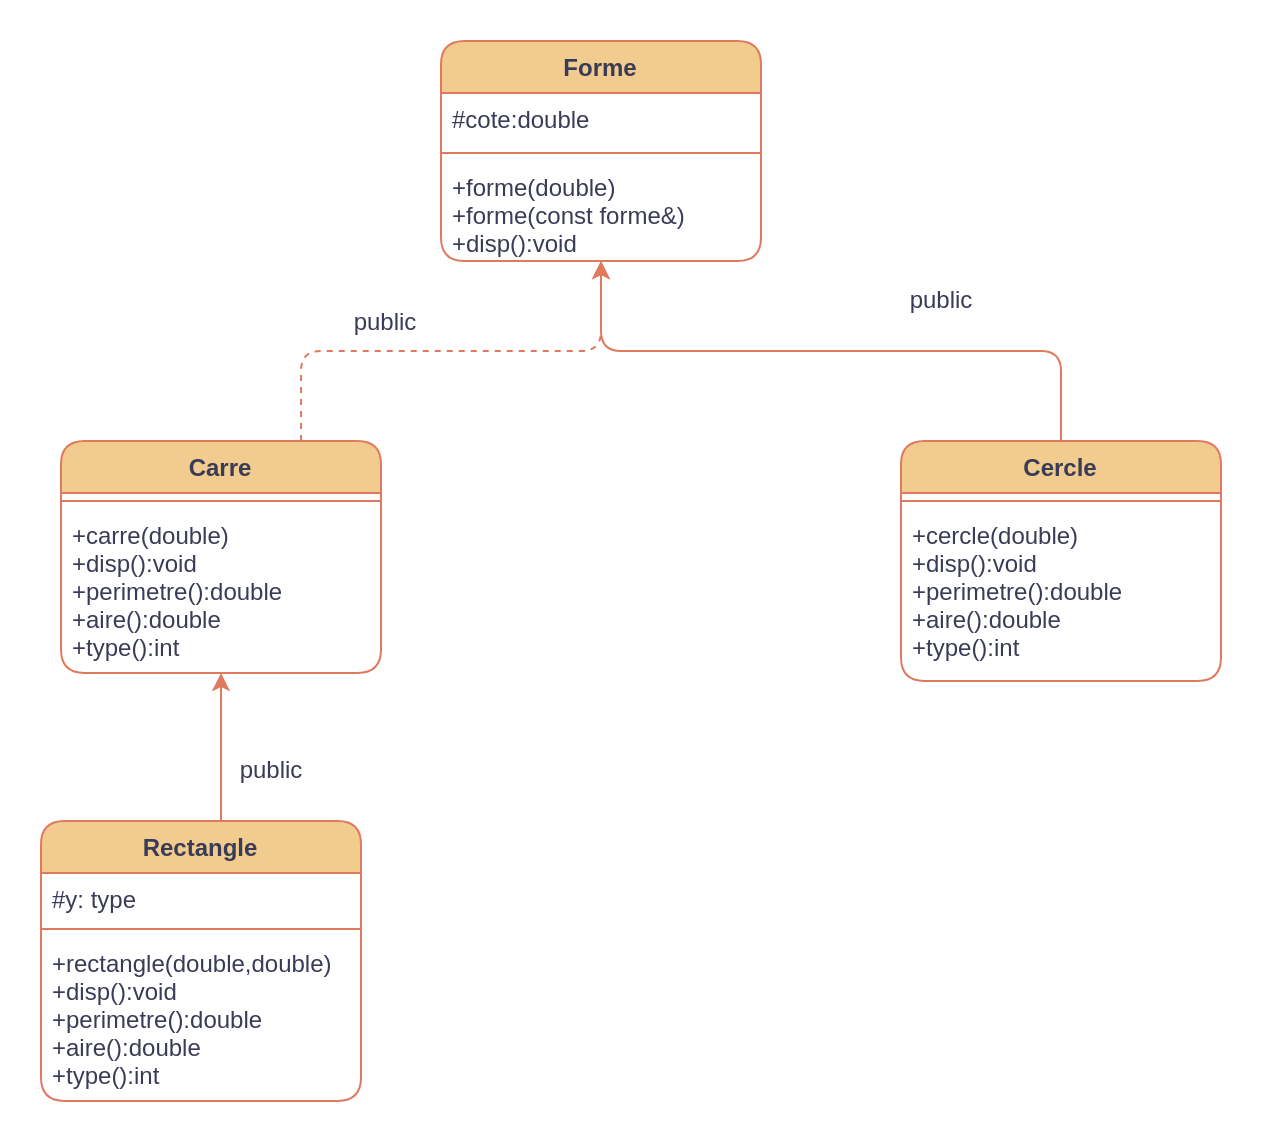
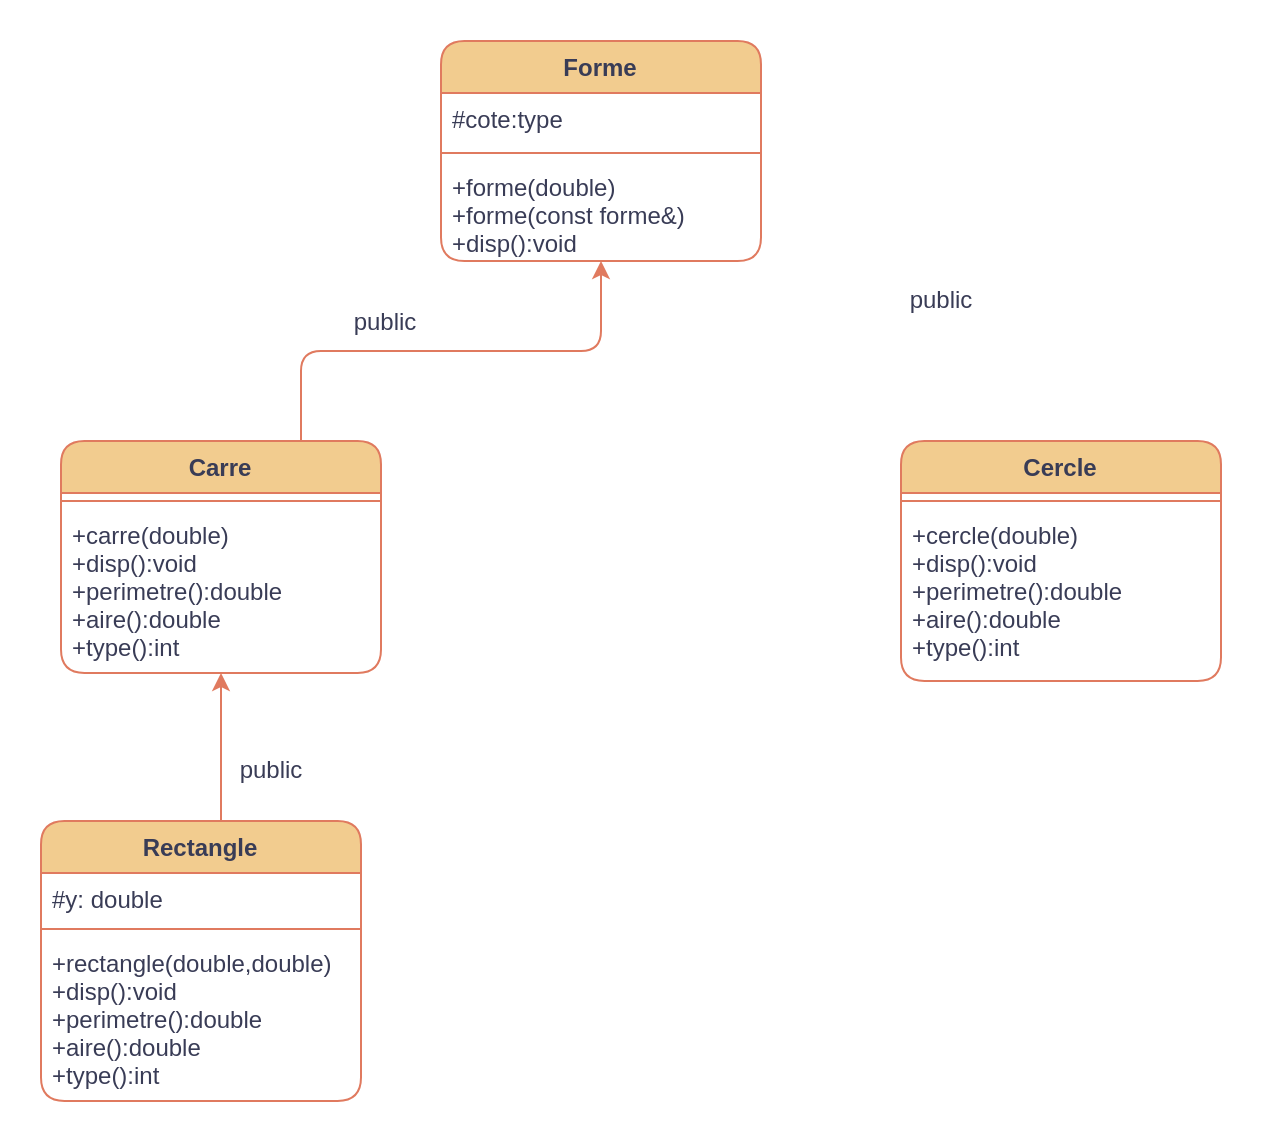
(526, 120) -> (516, 120)
(412, 351) -> (412, 351)
(871, 351) -> none
(100, 900) -> (110, 900)
